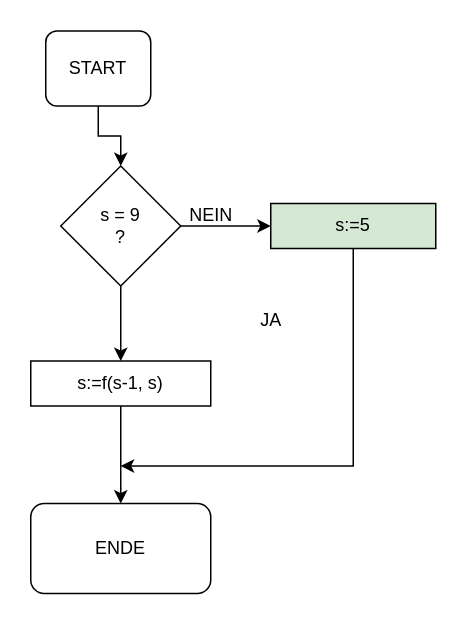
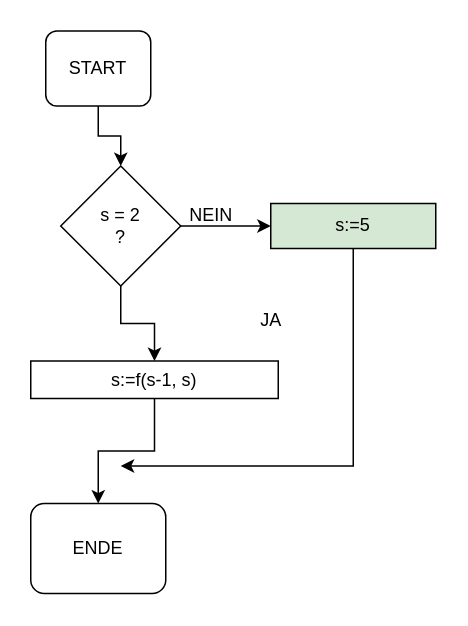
(121, 226) -> (121, 226)
(121, 383) -> (155, 380)
(121, 548) -> (98, 548)
